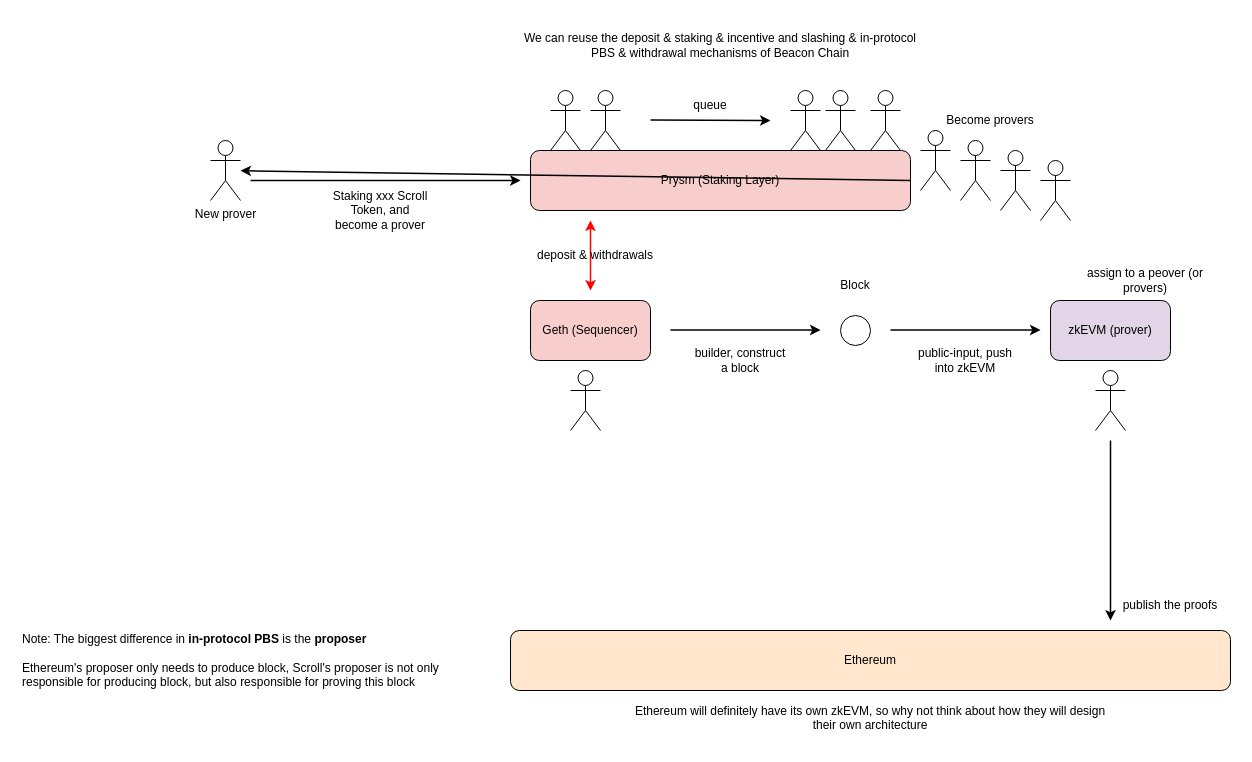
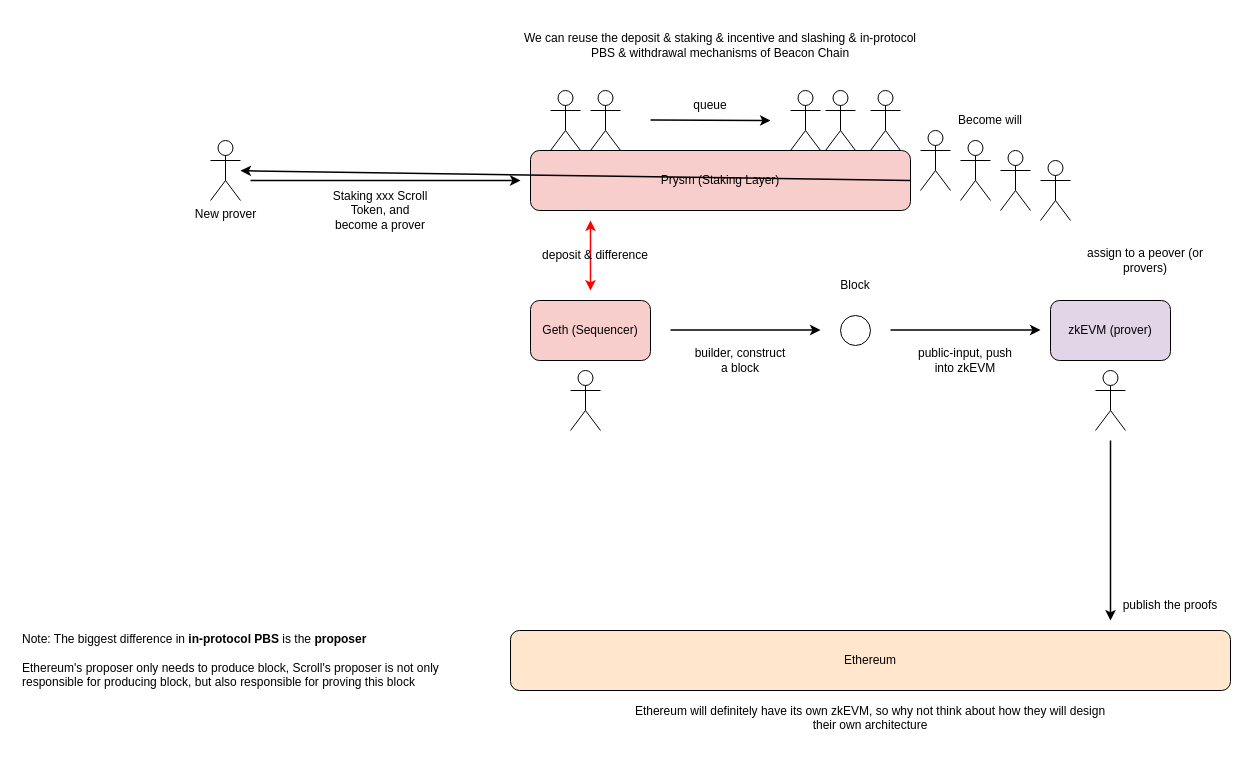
(991, 121) -> (991, 121)
(596, 256) -> (596, 256)
(1146, 281) -> (1146, 261)
